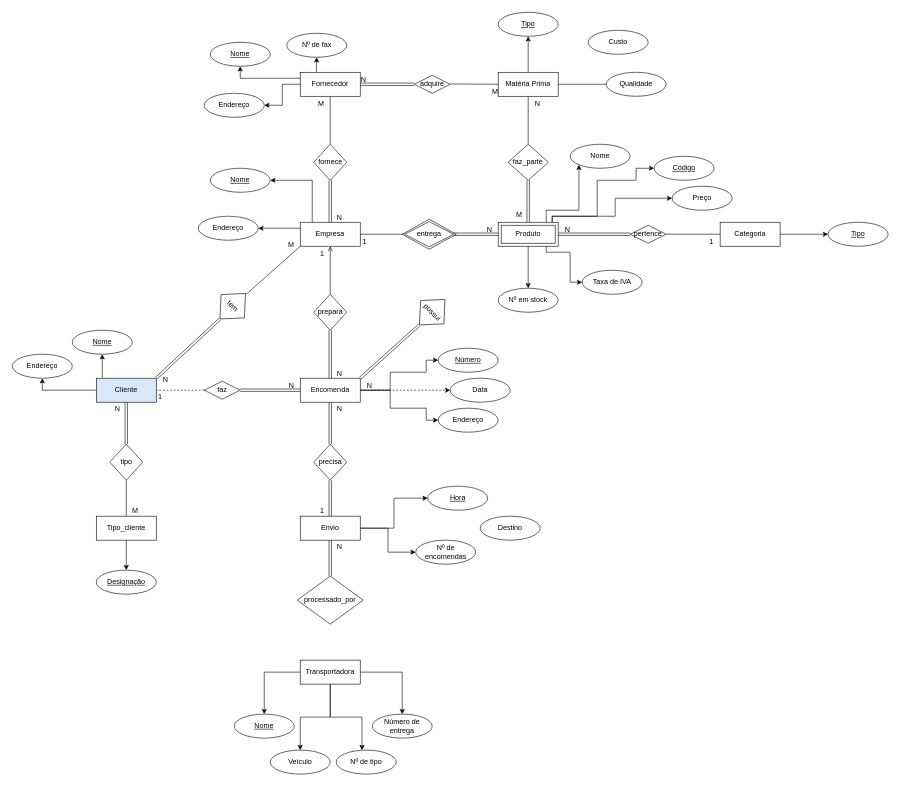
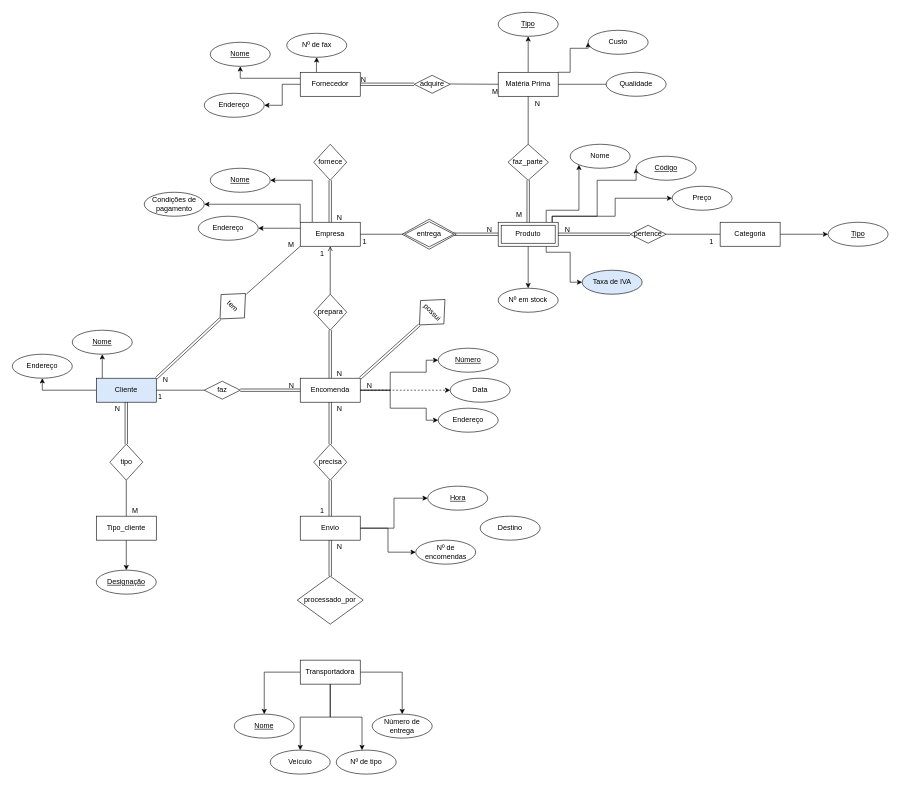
none -> (587, 48)
(330, 120) -> none
(684, 168) -> (666, 168)
none -> (174, 204)
none -> (300, 204)
(612, 282) -> (612, 282)
(180, 390) -> (180, 390)
